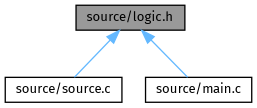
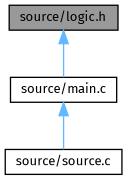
(92, 59) -> (64, 133)
